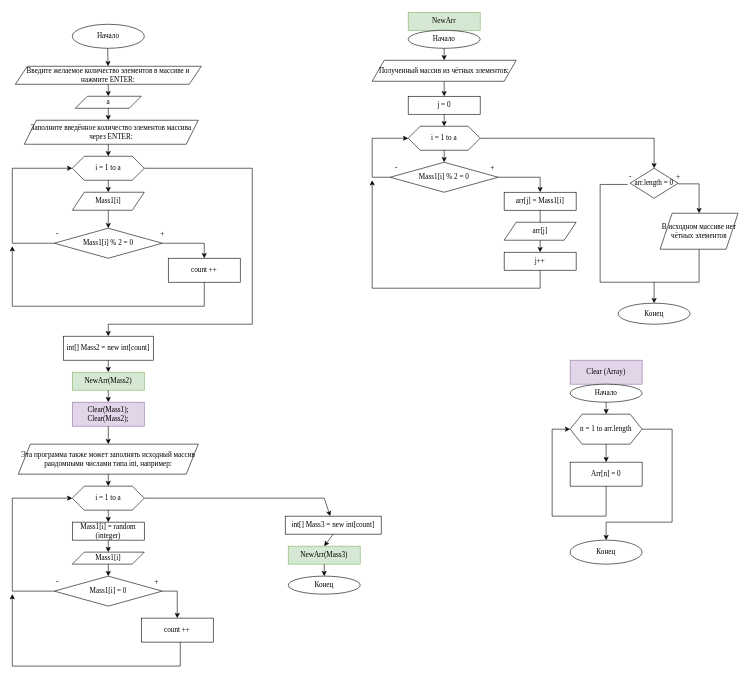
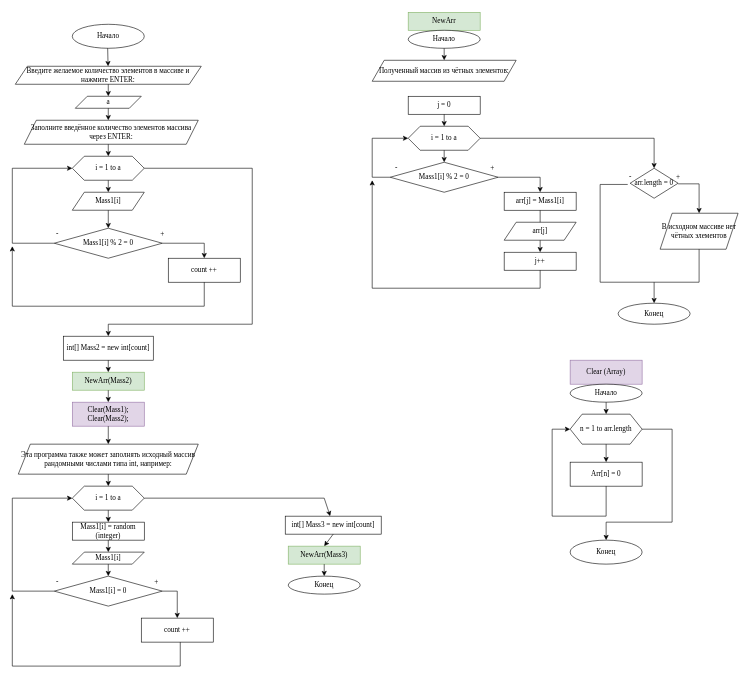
(444, 90) -> none
